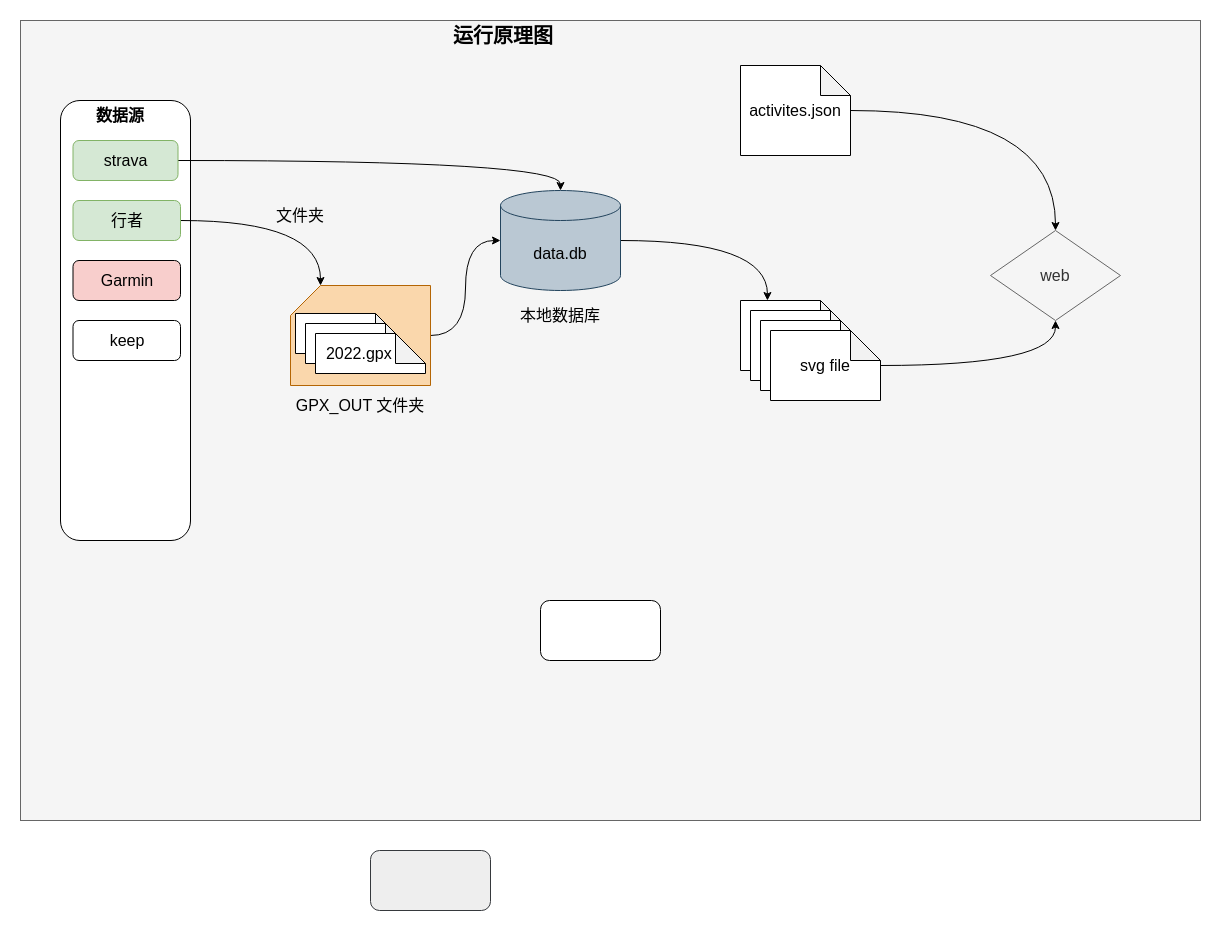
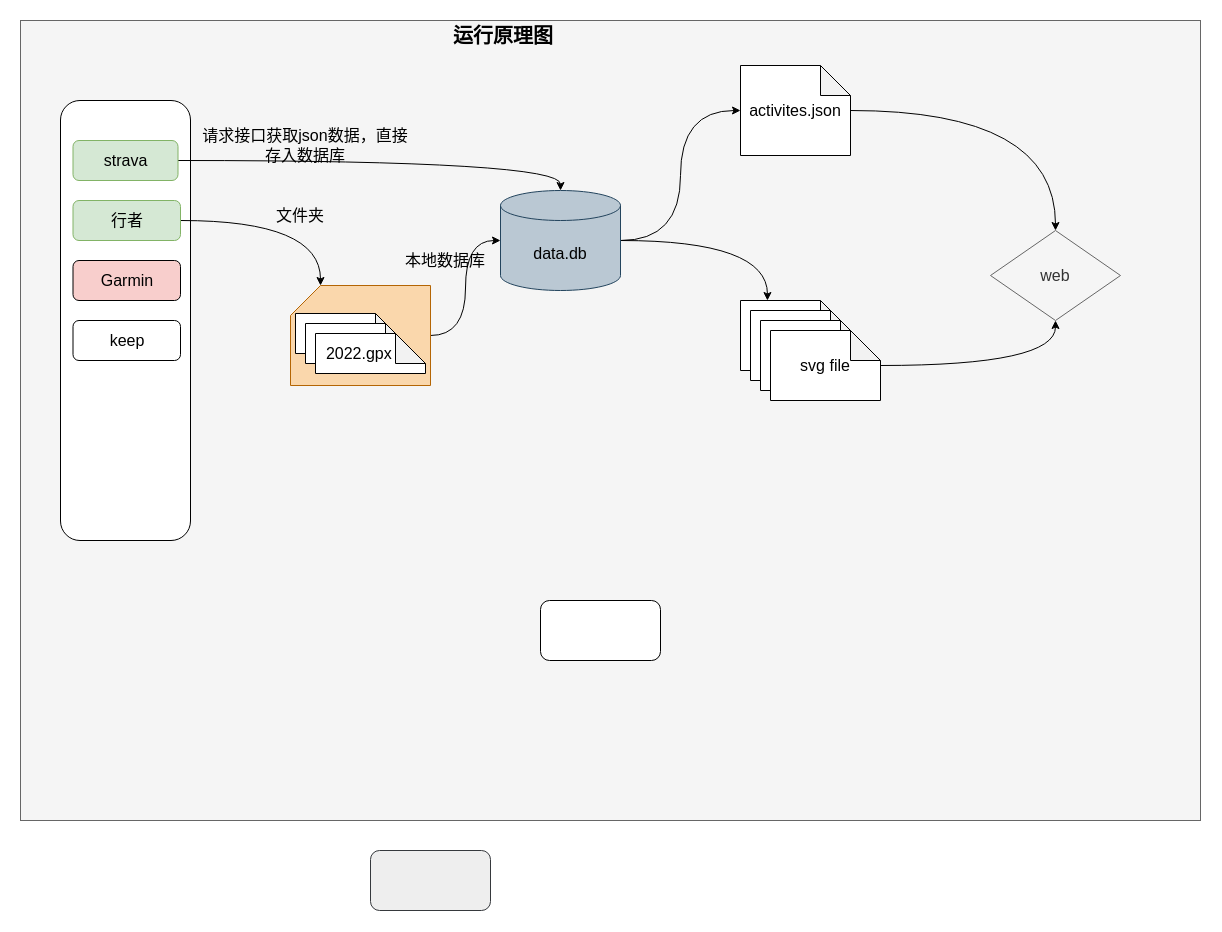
(121, 116) -> none
none -> (306, 146)
none -> (681, 171)
(561, 316) -> (446, 261)
(361, 406) -> none
